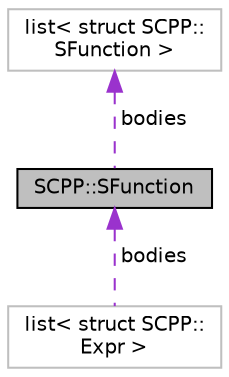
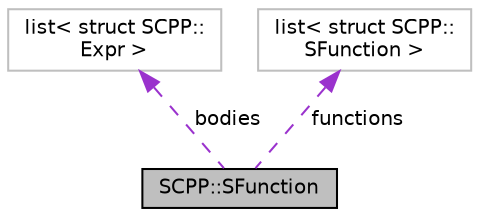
(152, 120) -> (355, 120)
(115, 268) -> (189, 128)
